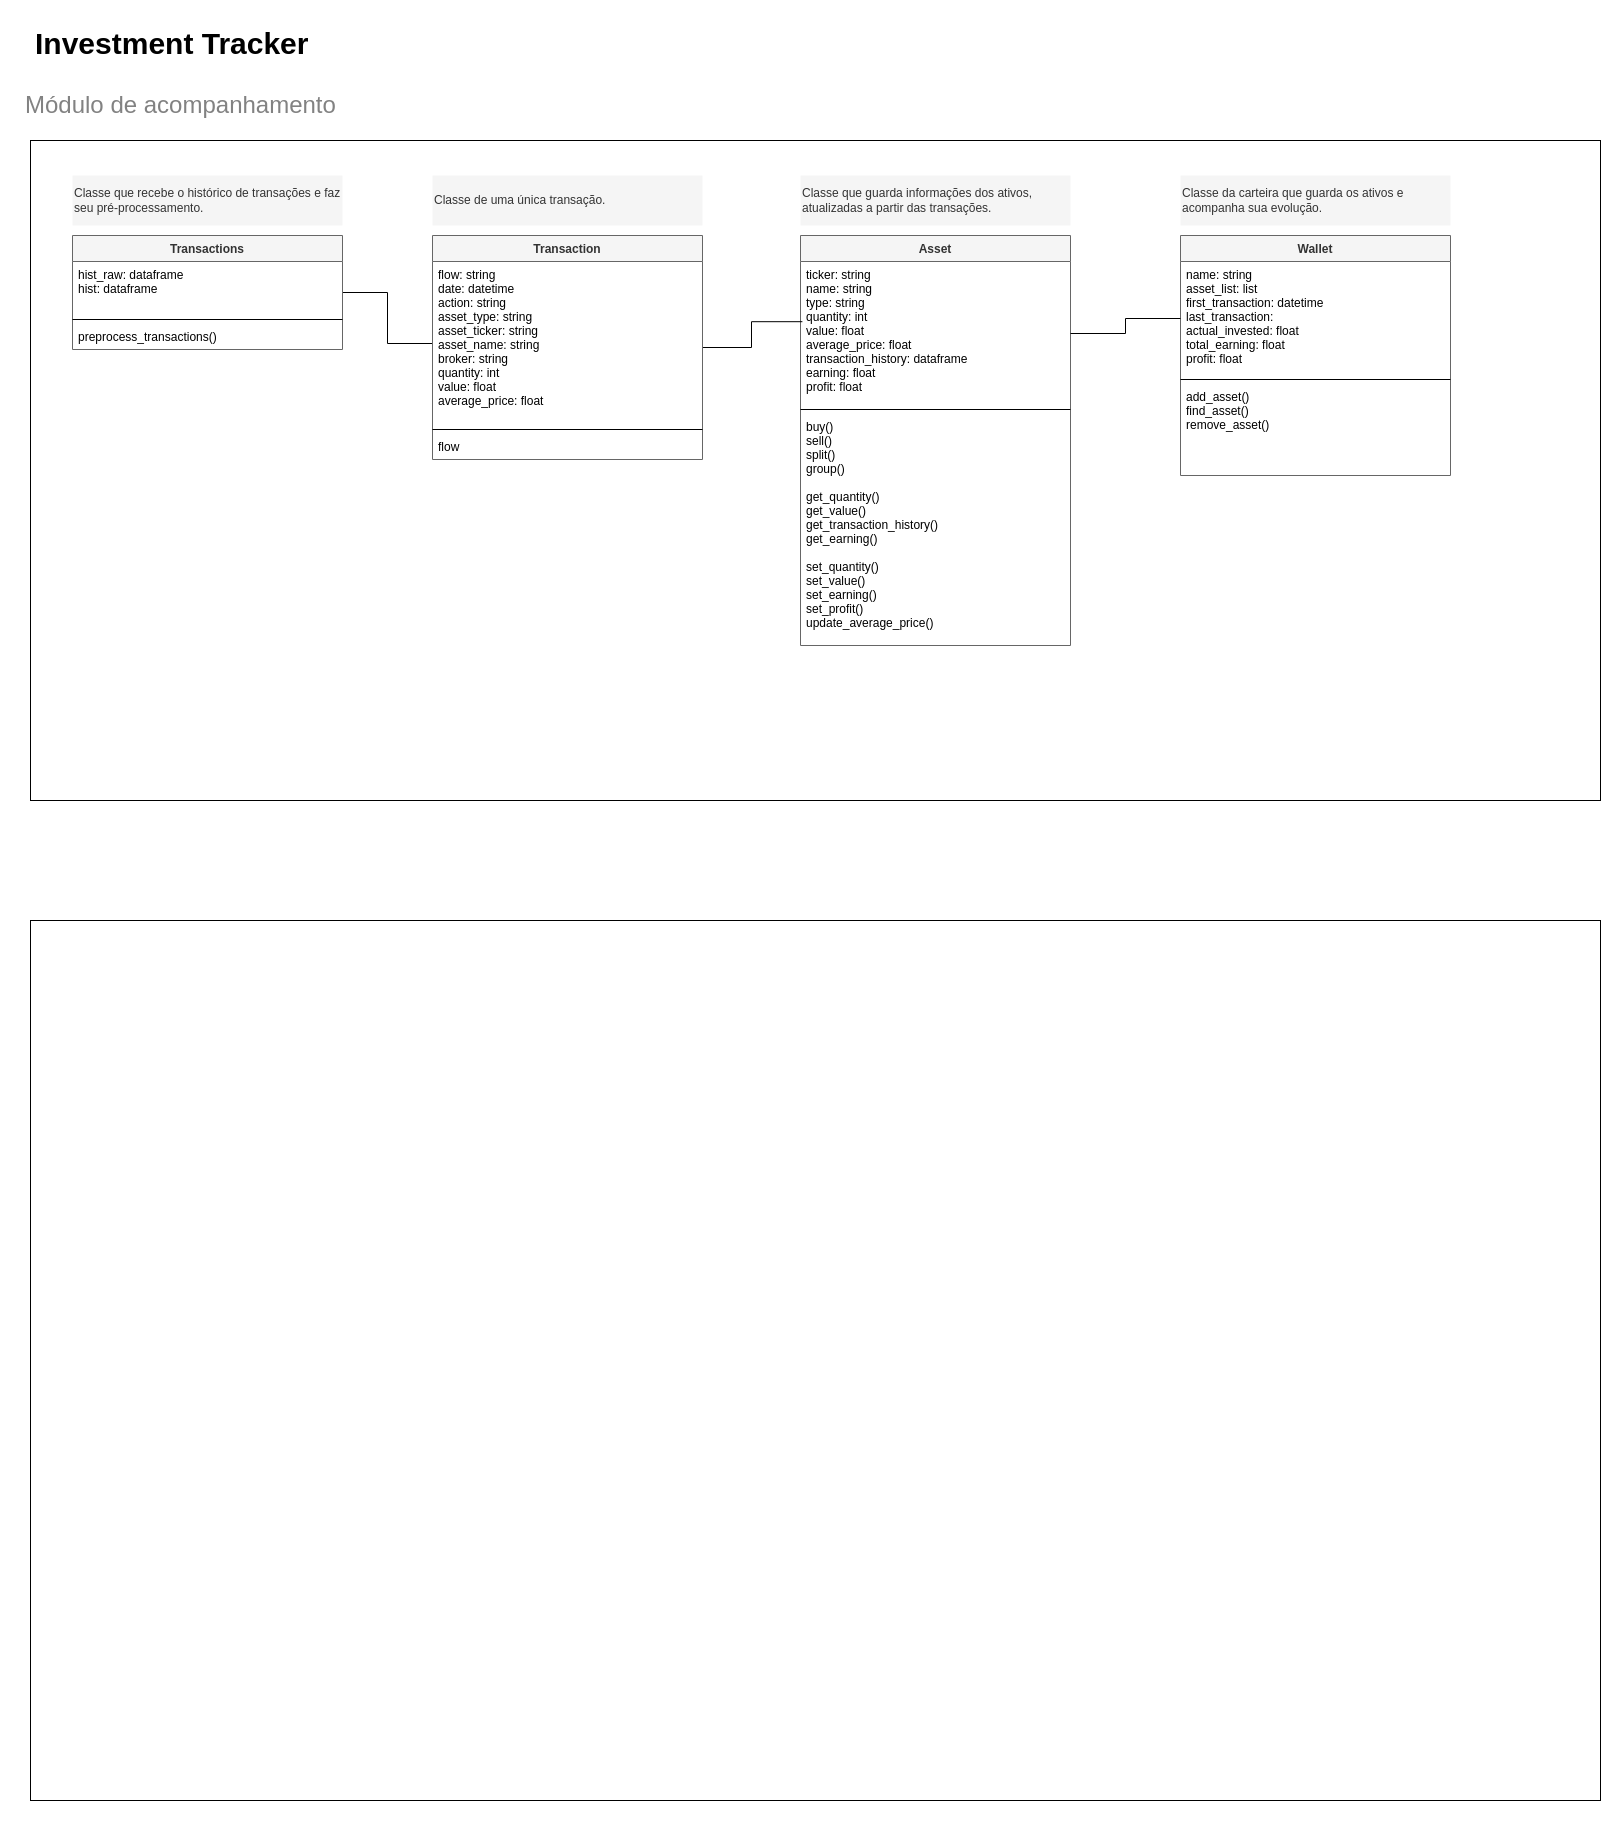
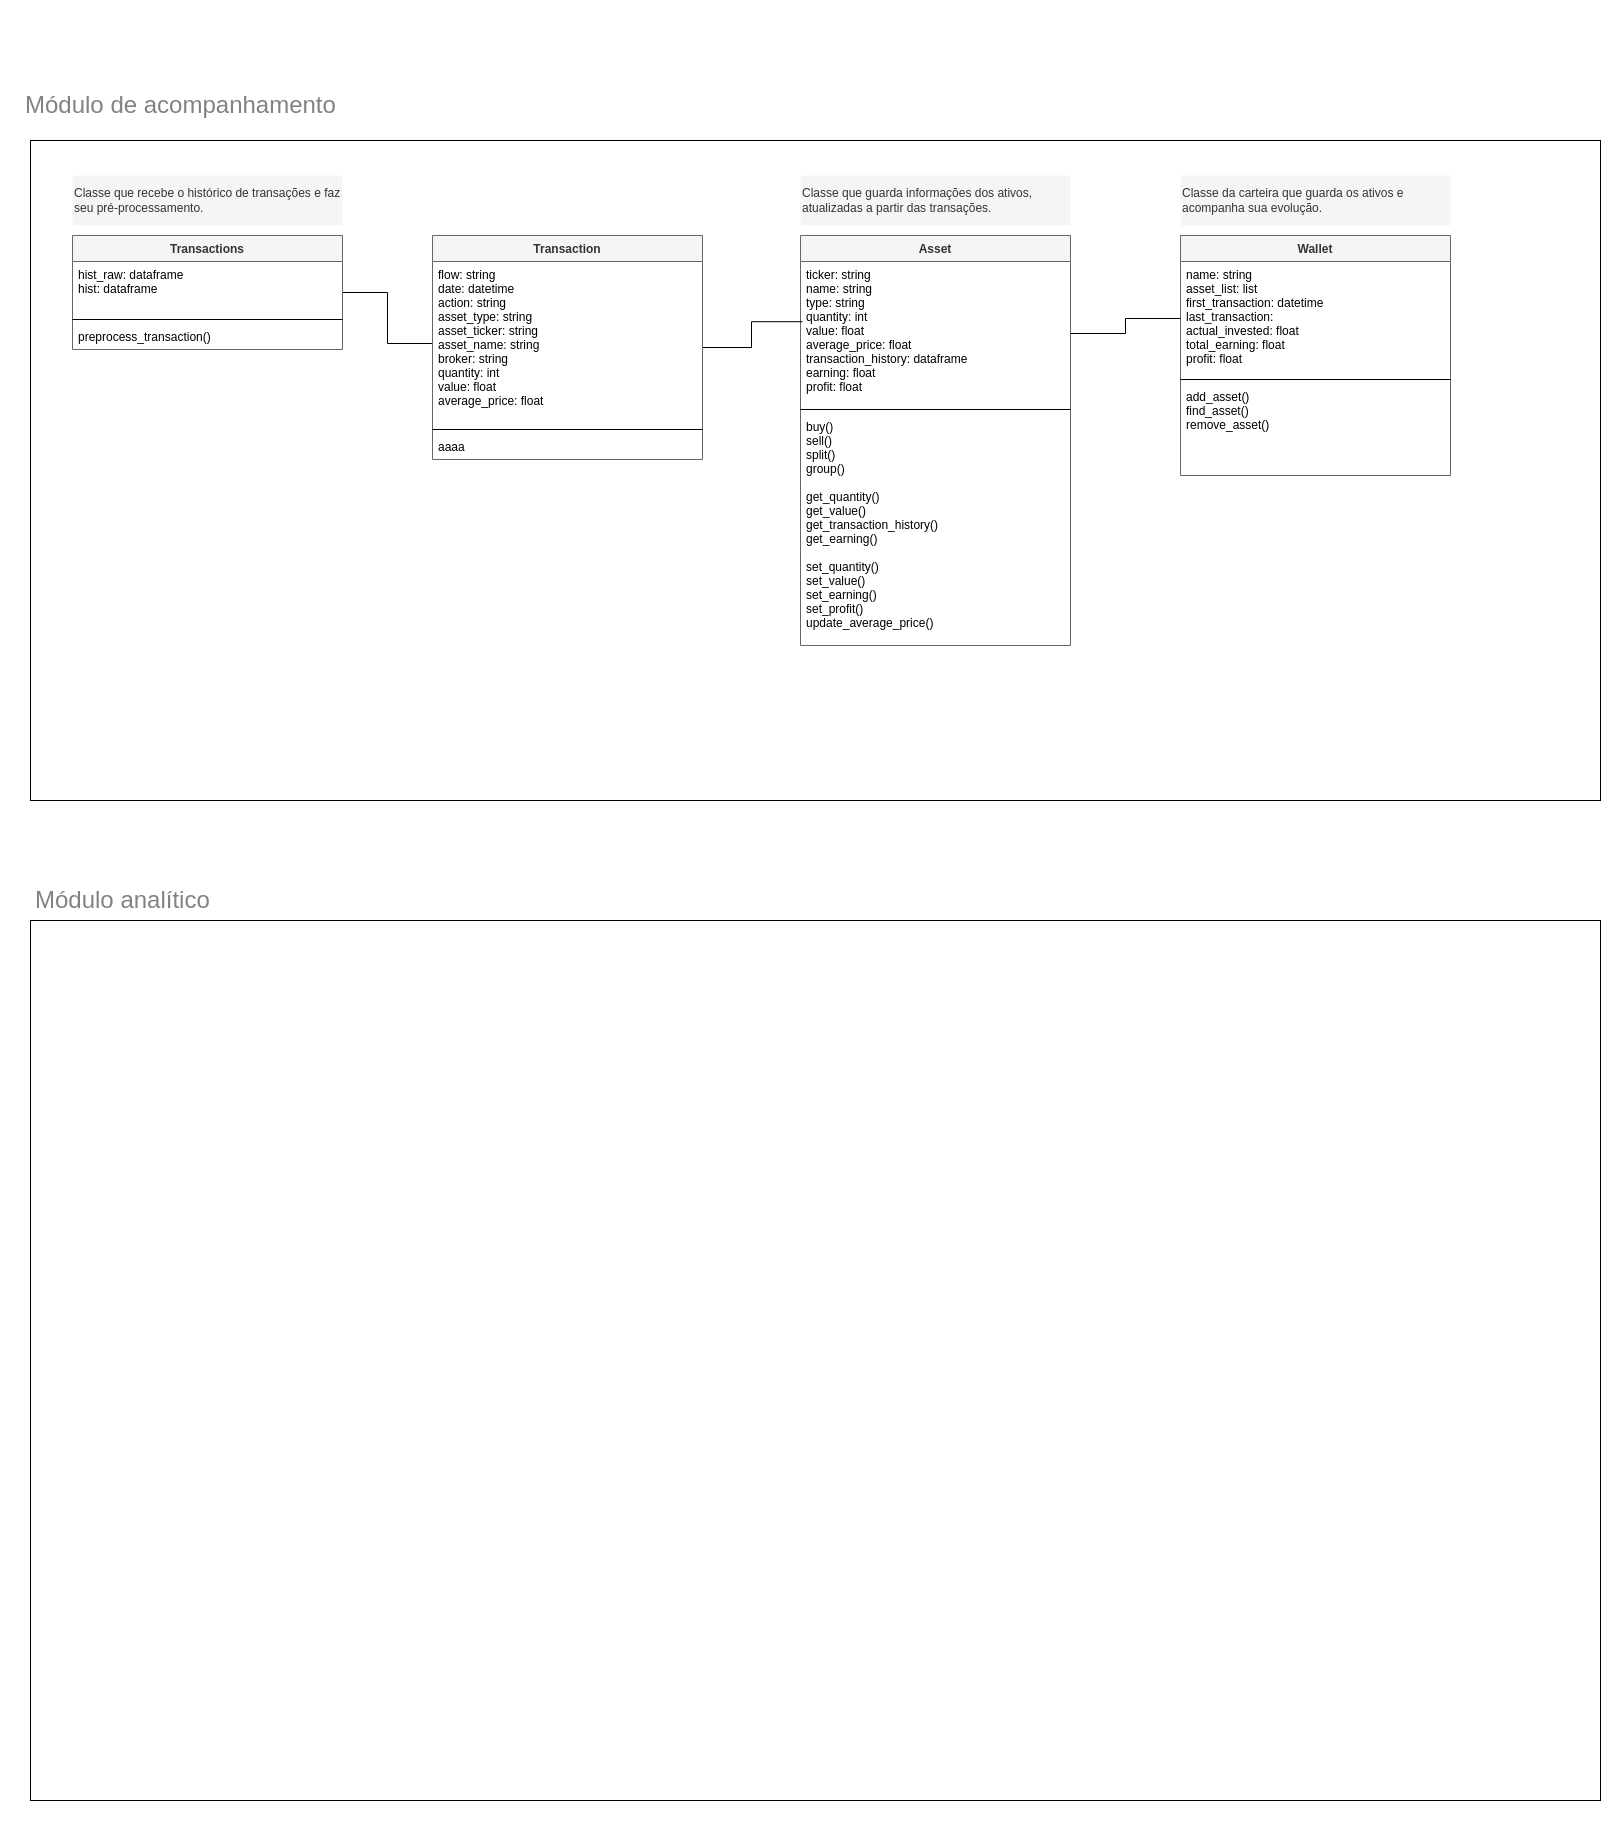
(186, 41) -> none
(568, 201) -> none
(160, 337) -> (157, 337)
(450, 447) -> (451, 447)
none -> (206, 901)
